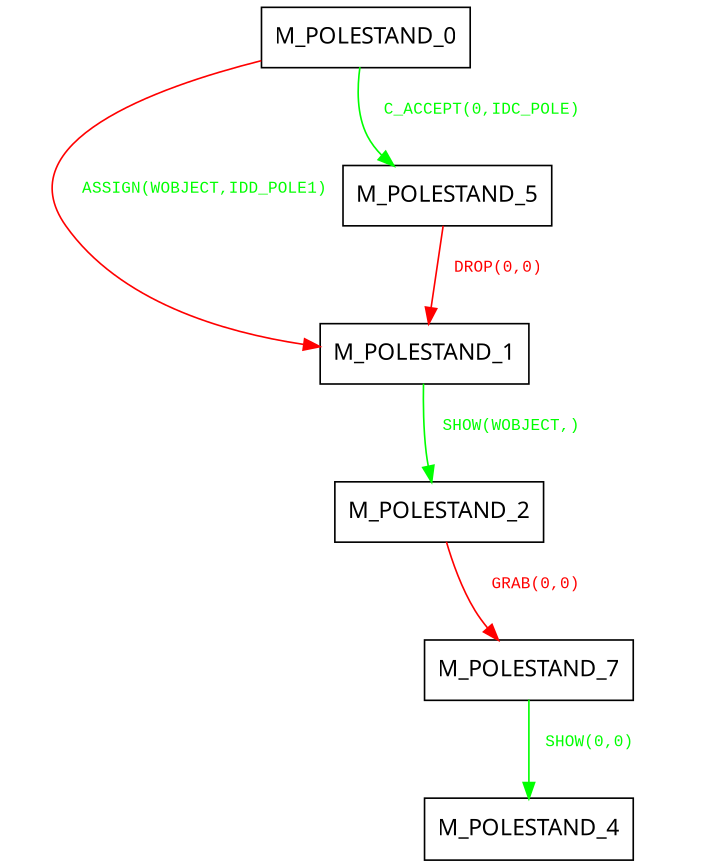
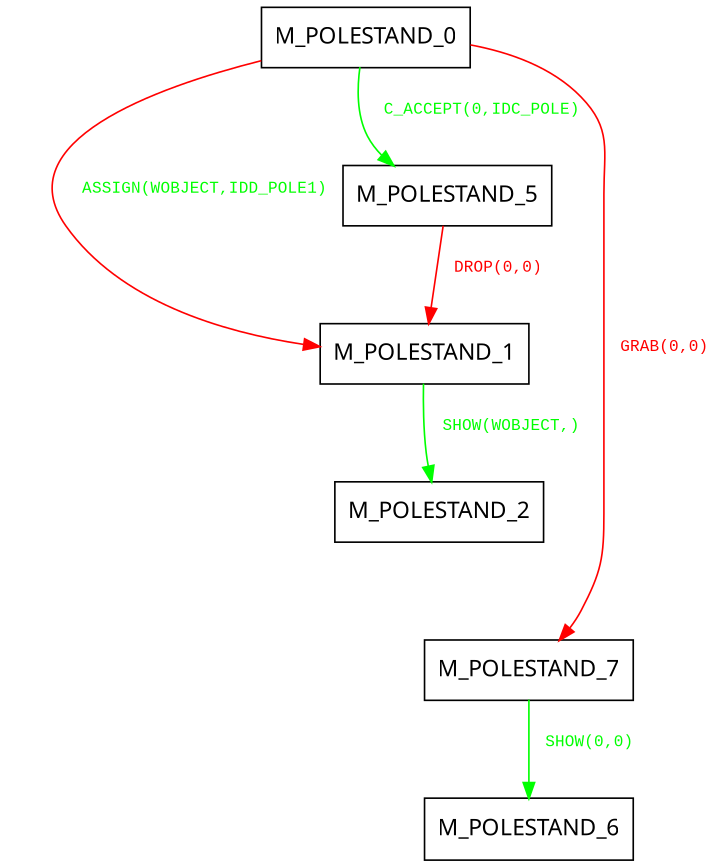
(463, 587) -> (604, 301)
(529, 829) -> (529, 829)
